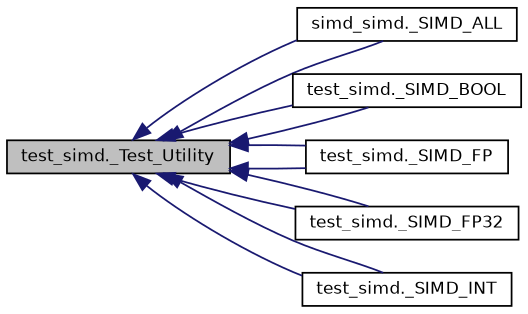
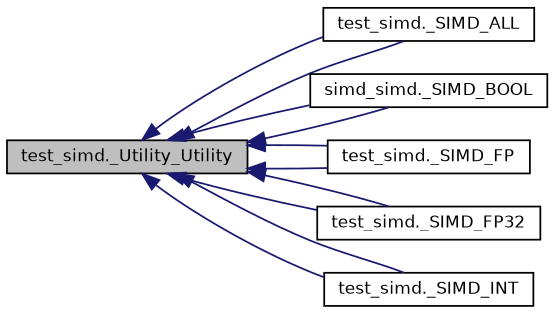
(407, 24) -> (429, 24)
(407, 91) -> (429, 91)
(119, 157) -> (127, 157)
